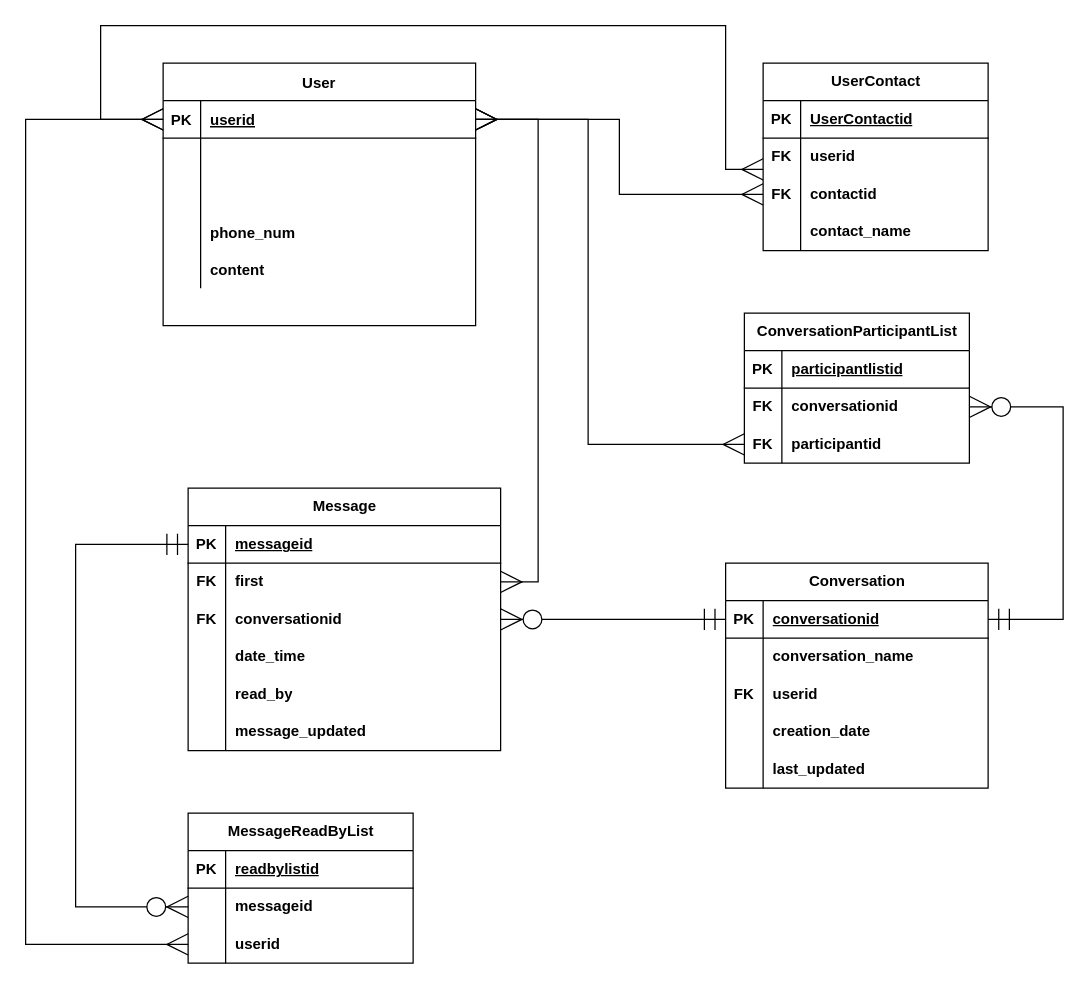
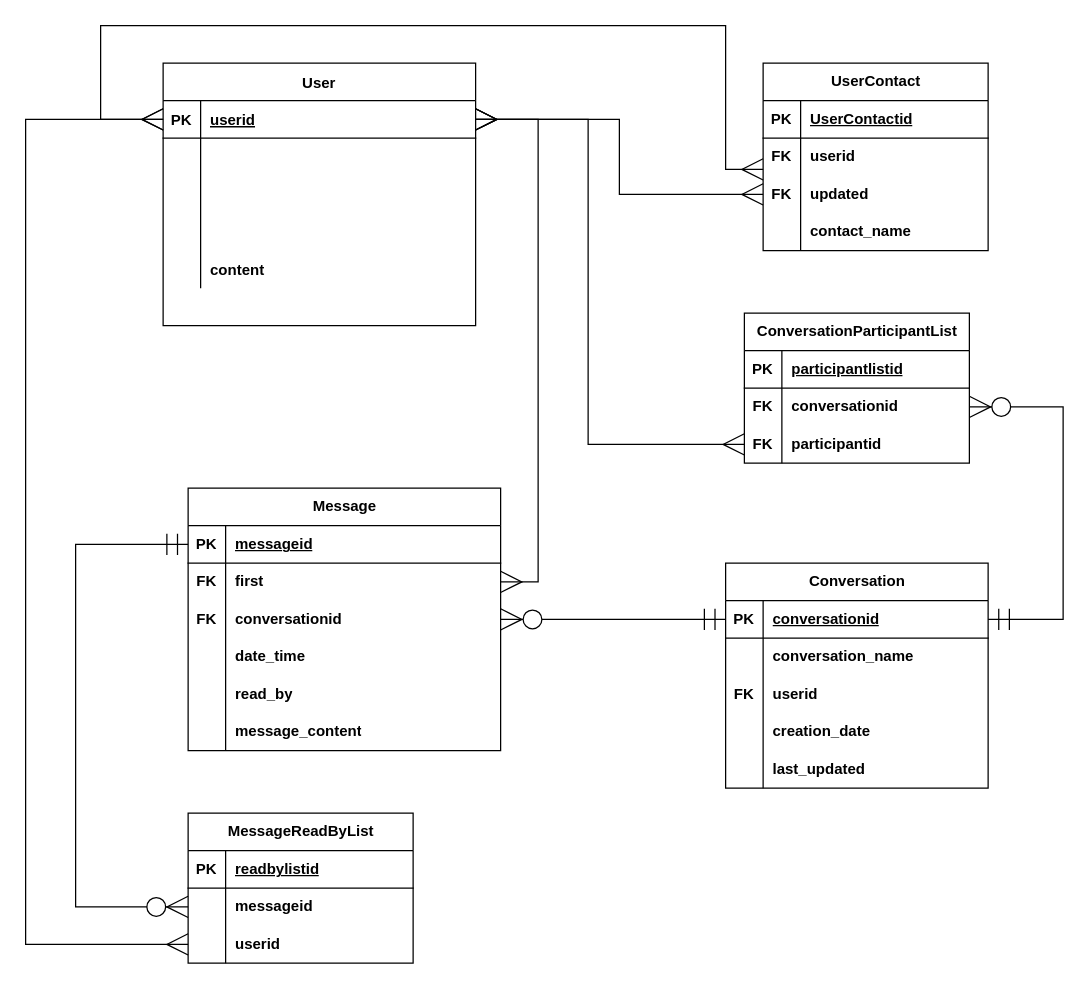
(846, 194) -> (840, 194)
(338, 232) -> none
(299, 732) -> (299, 732)
